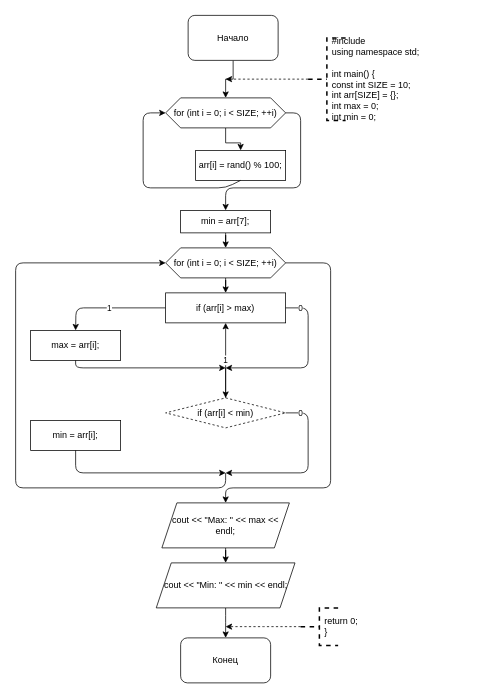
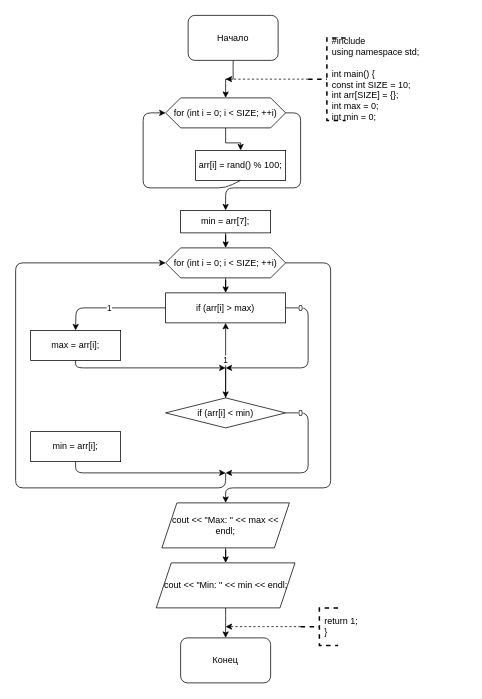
(225, 413) -> (225, 413)
(75, 435) -> (75, 447)
(345, 627) -> (345, 627)
